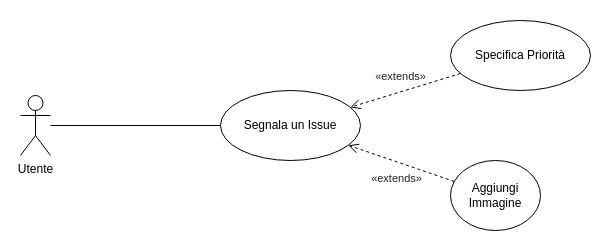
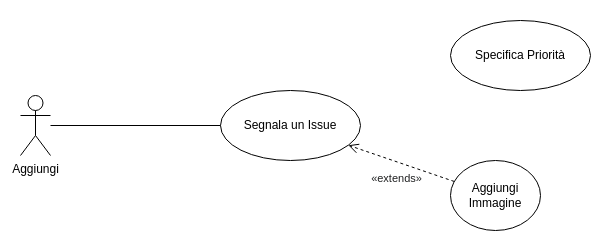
(407, 90) -> none
(36, 170) -> (36, 170)
